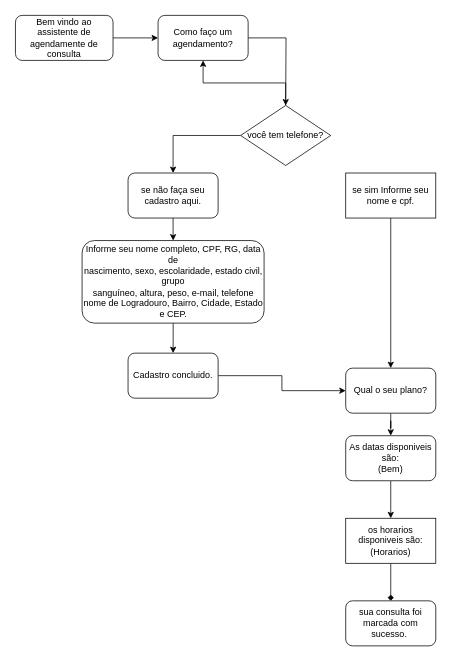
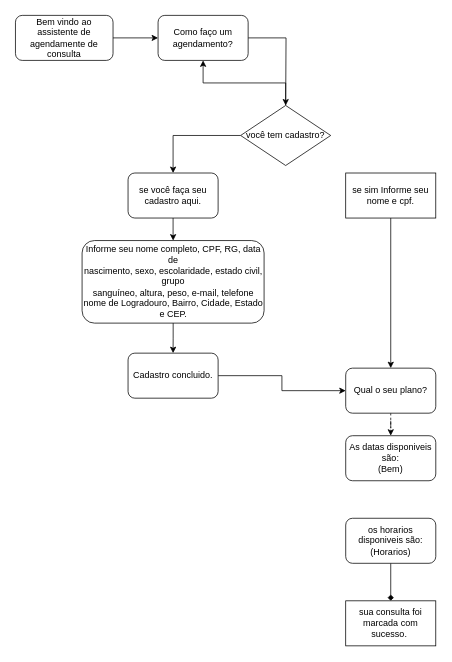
(285, 135) -> (285, 135)
(173, 195) -> (173, 195)
(390, 427) -> (390, 427)
(390, 497) -> none
(390, 540) -> (390, 540)
(390, 623) -> (390, 623)
